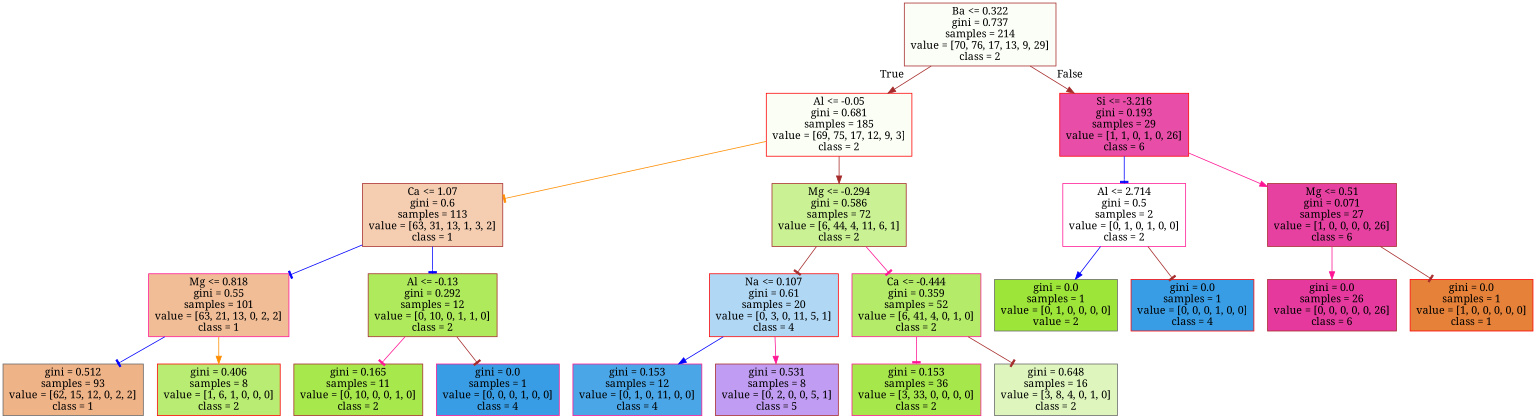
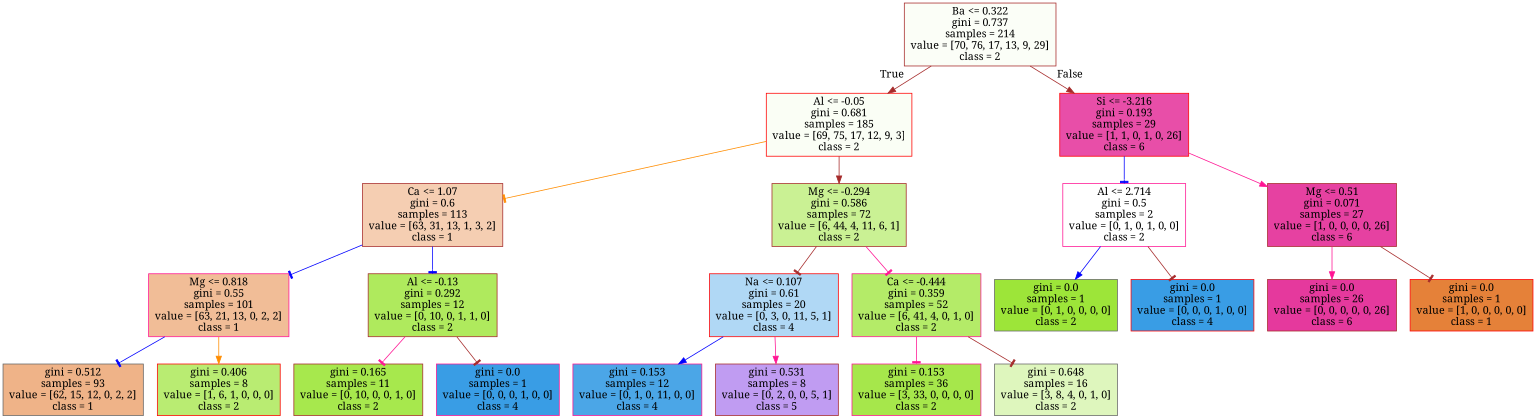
(1056, 305) -> (1056, 305)
